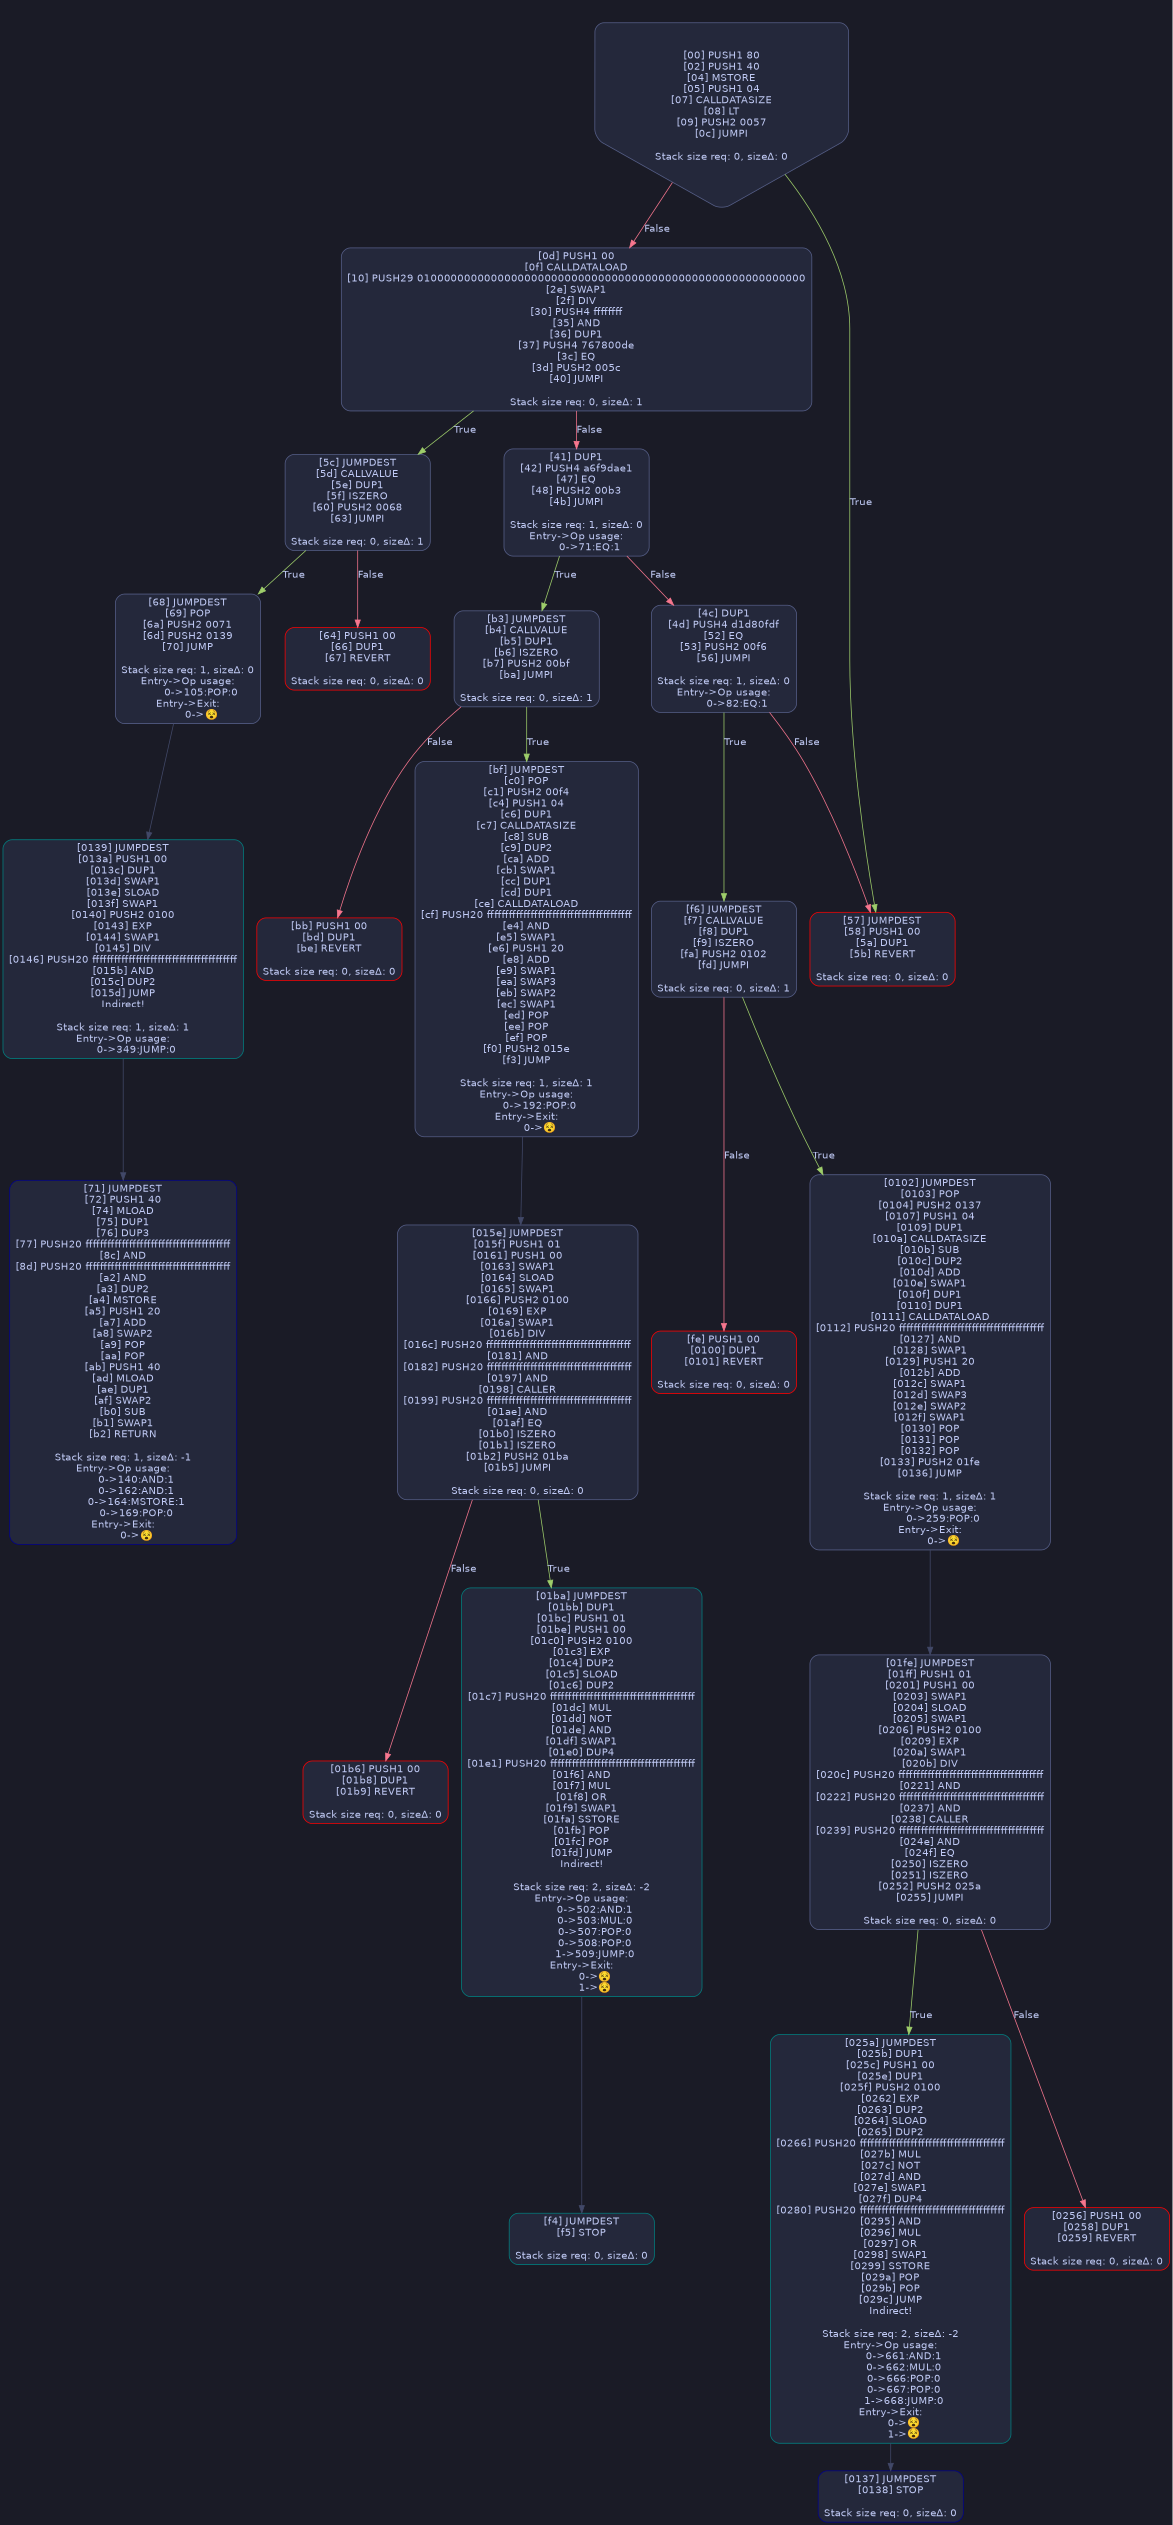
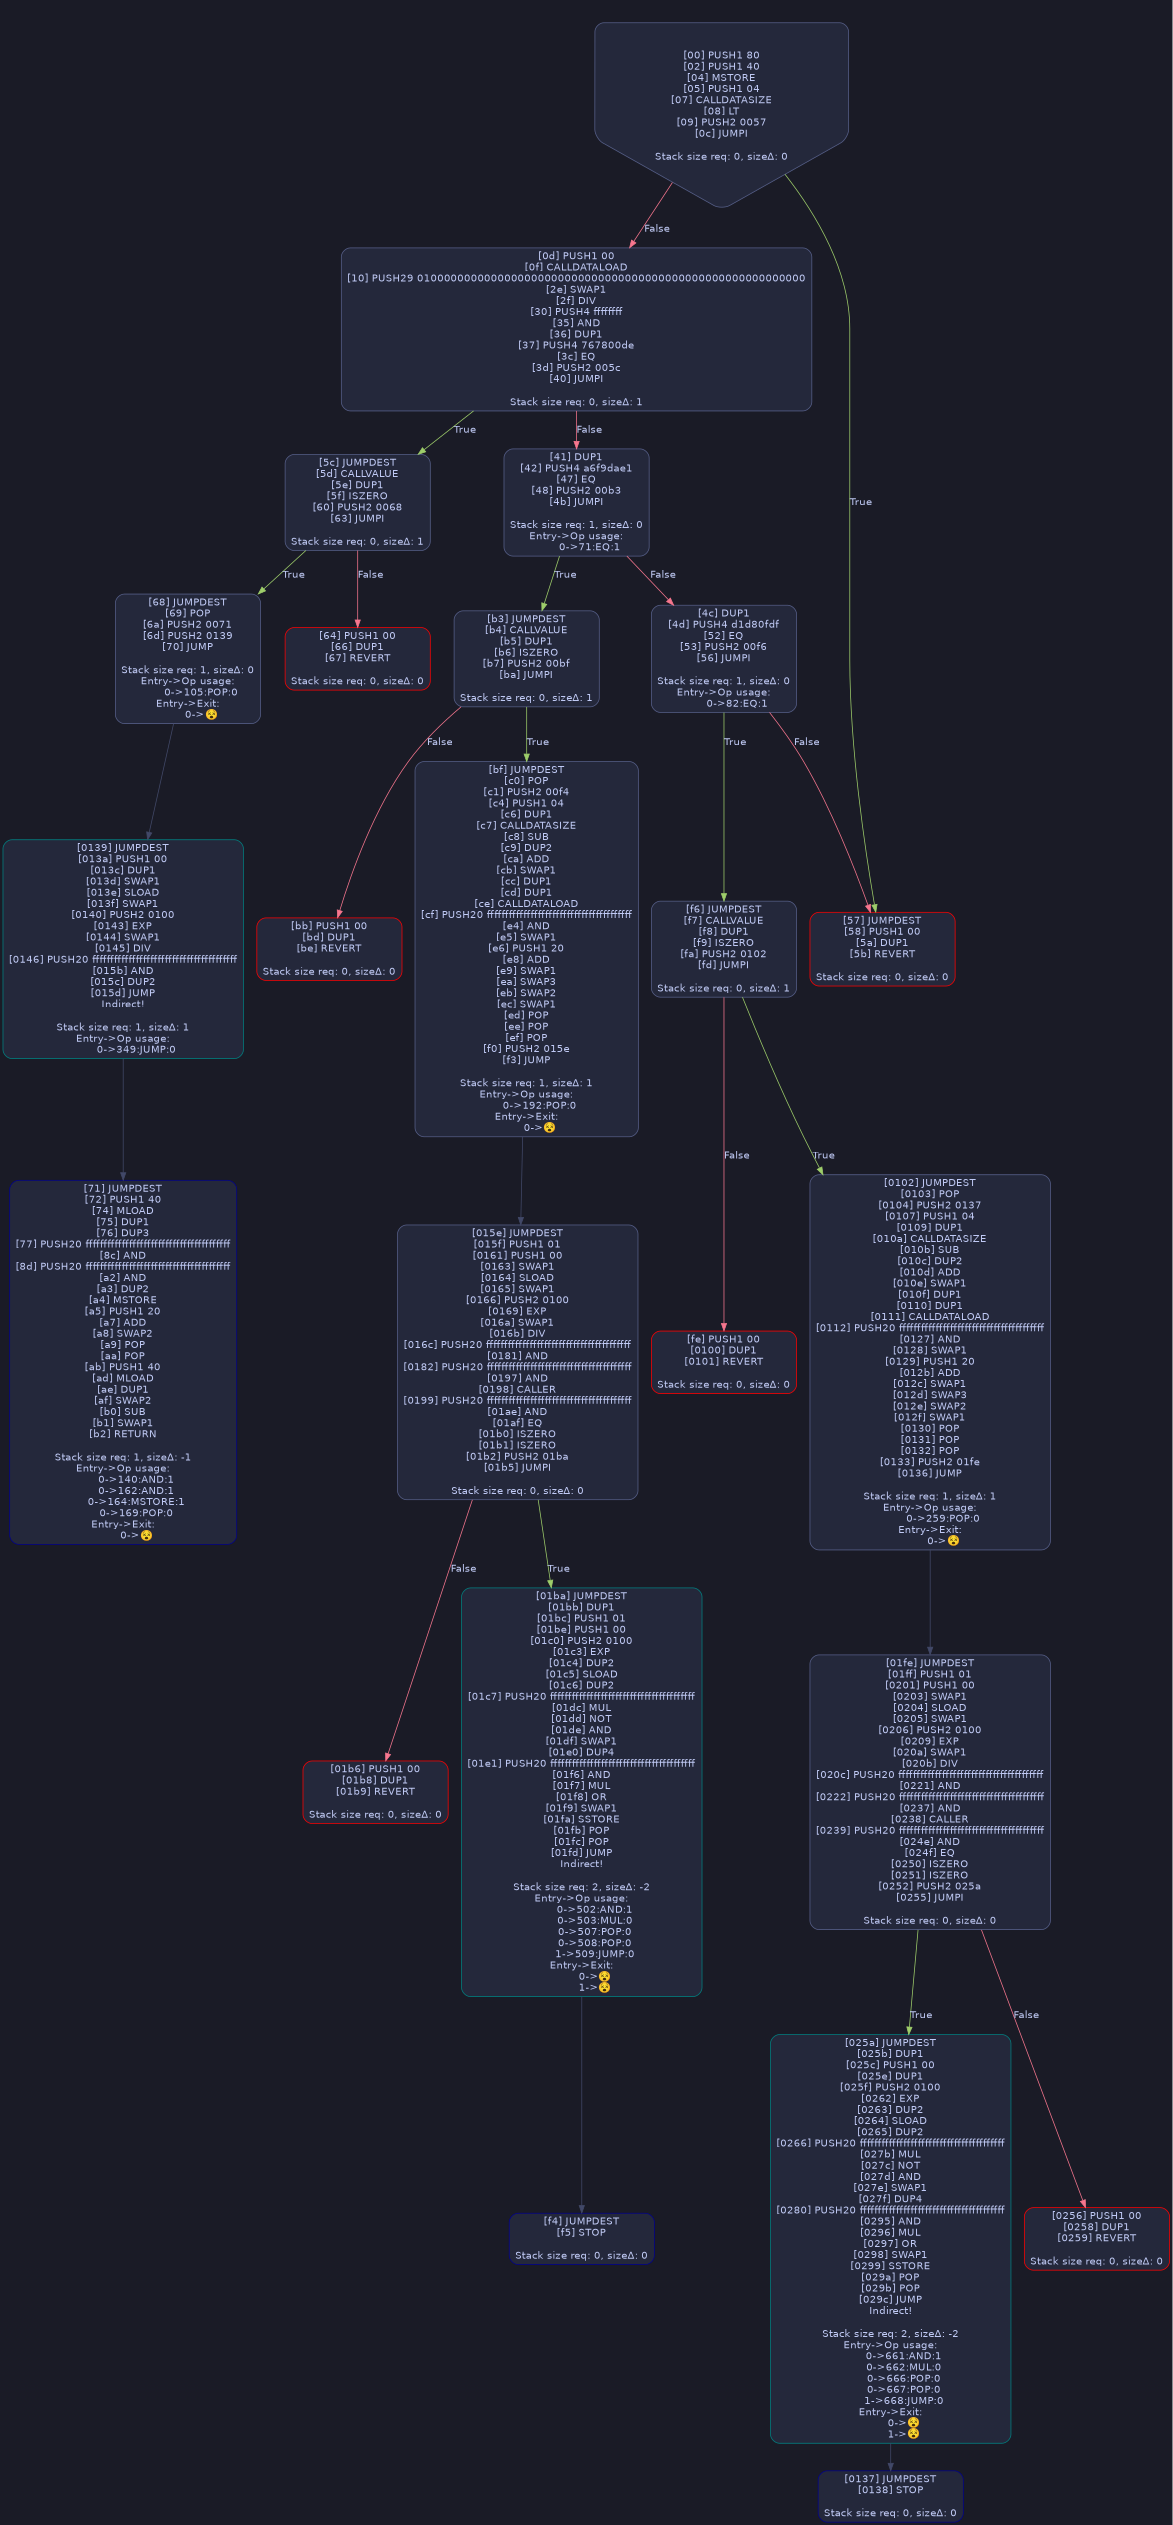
(582, 2239) -> (582, 2239)
